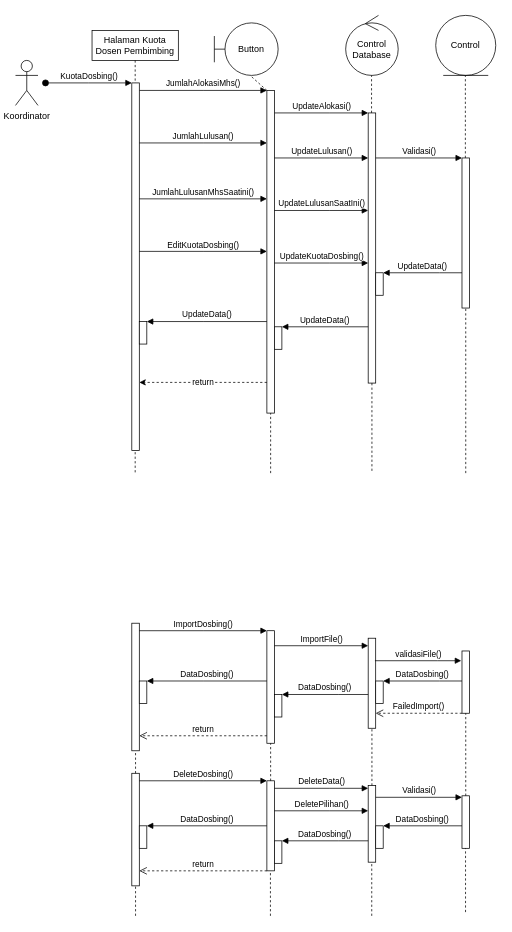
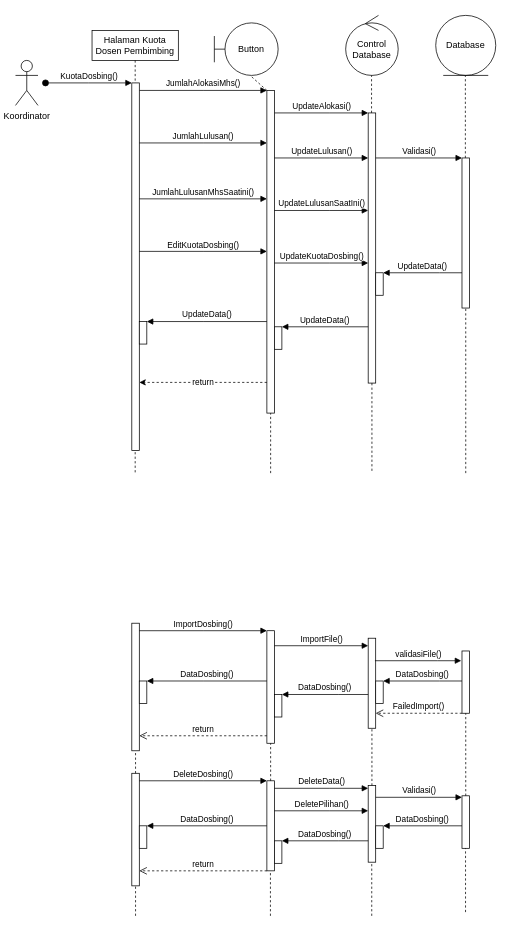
(465, 45) -> (465, 45)
